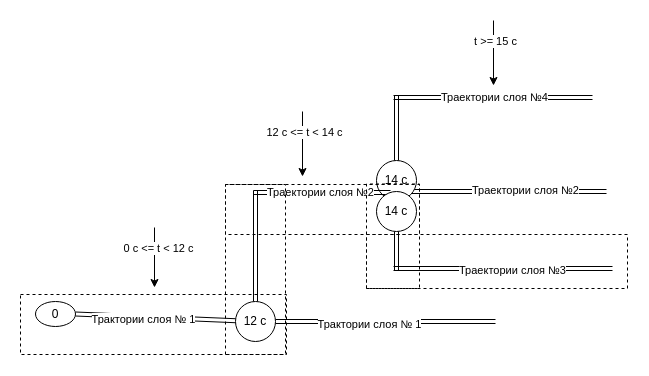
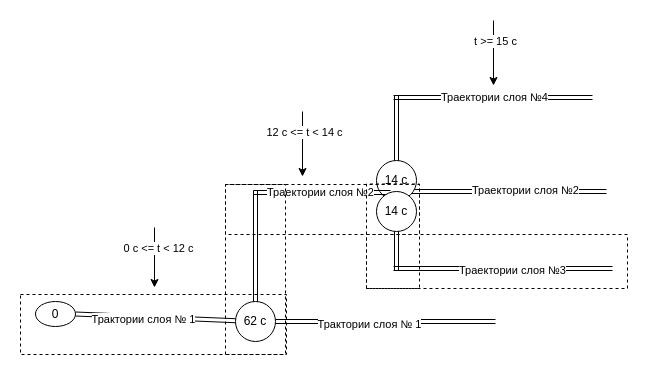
(256, 322) -> (256, 322)
